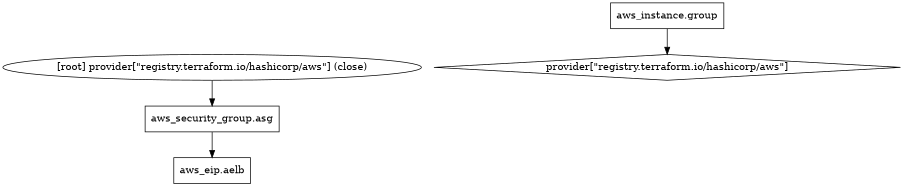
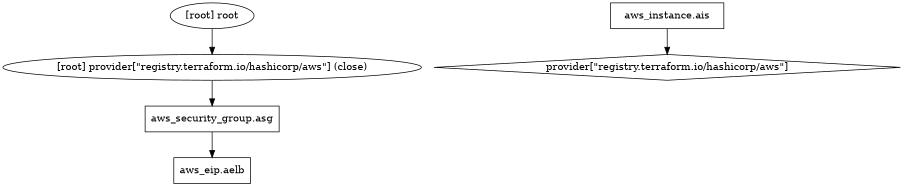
none -> (212, 16)
(667, 16) -> (667, 16)
